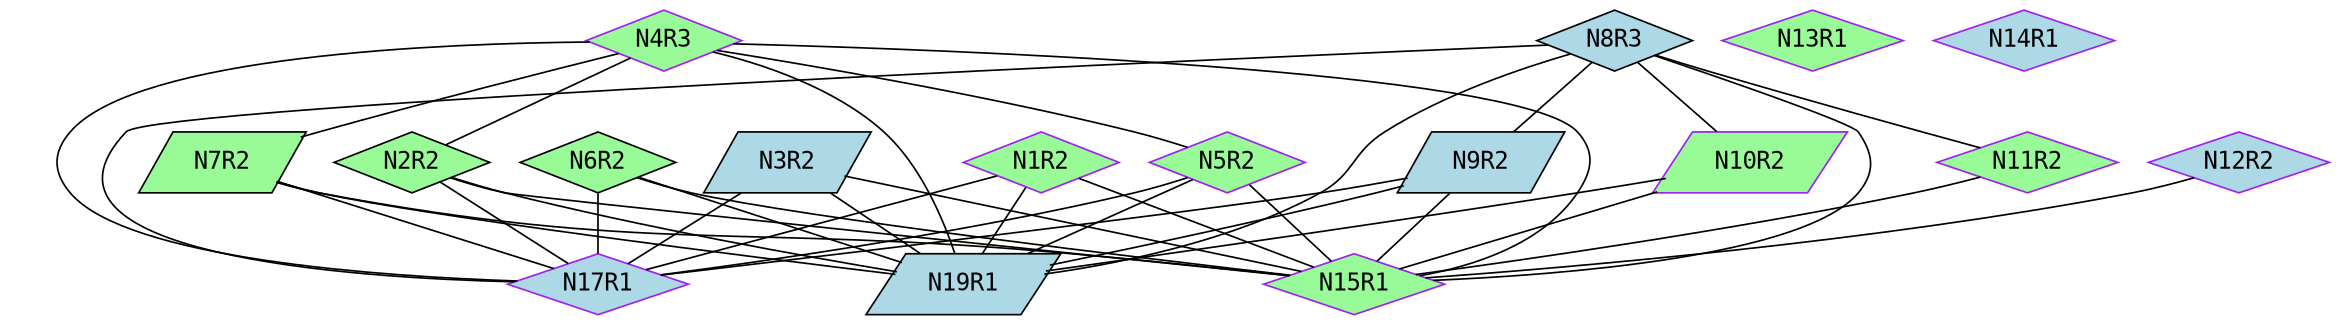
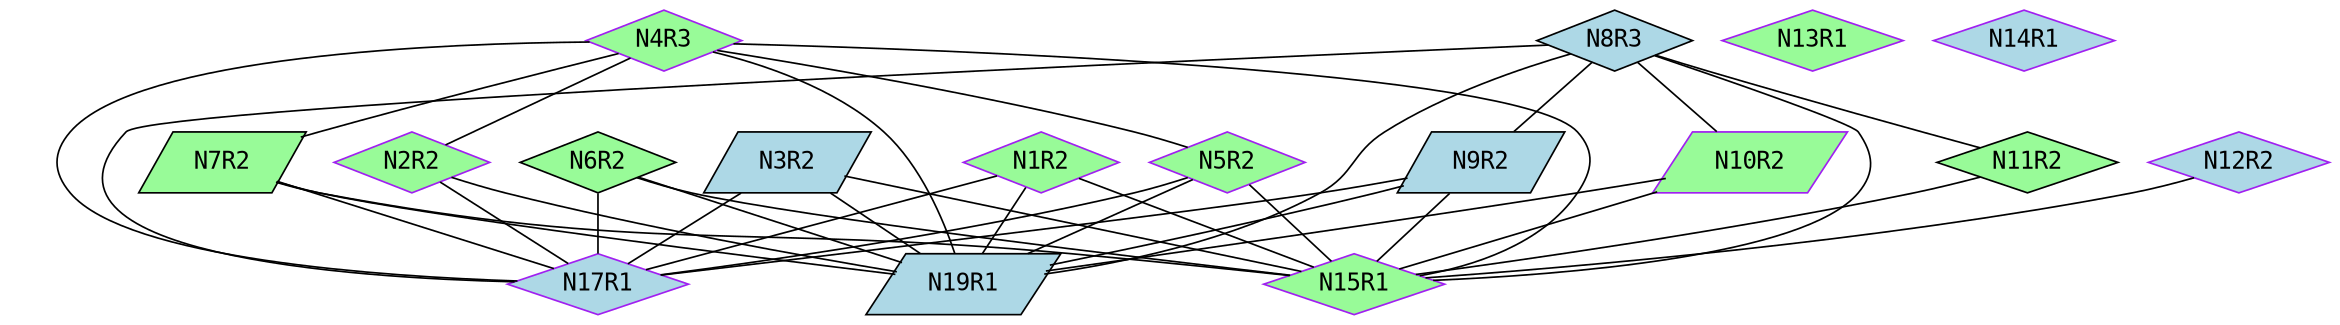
(412, 162) -> (412, 162)
(2027, 162) -> (2027, 162)
(680, 212) -> none
